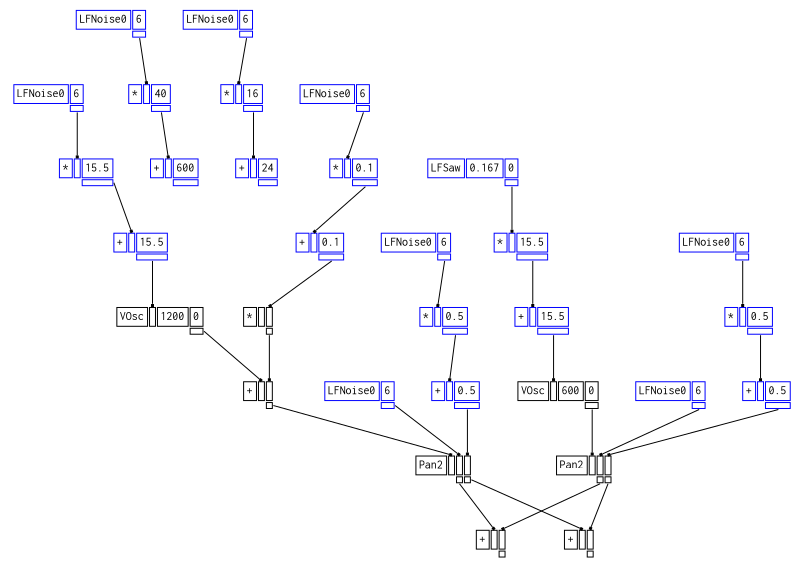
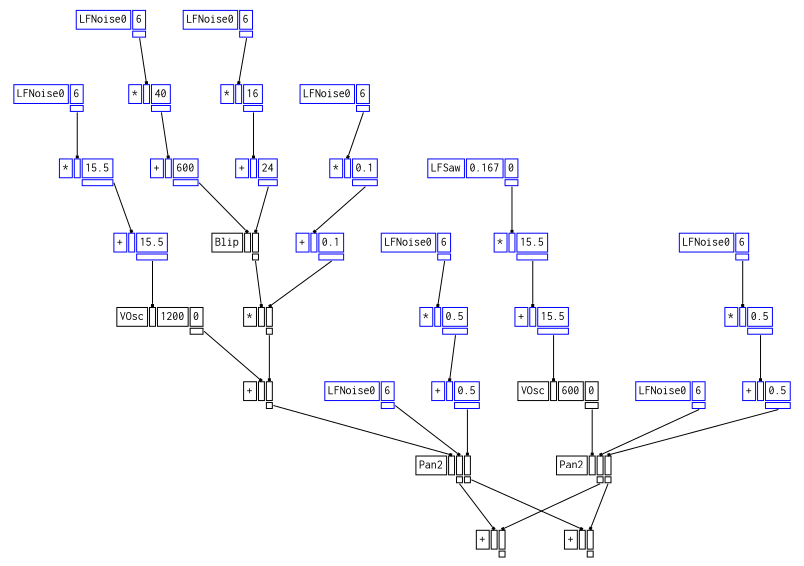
none -> (235, 246)
